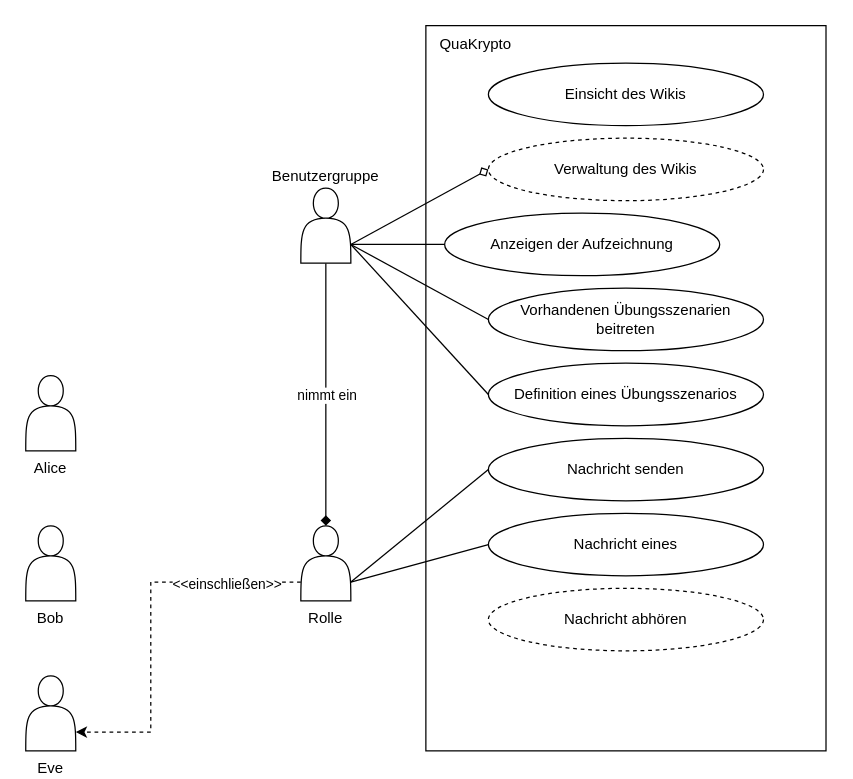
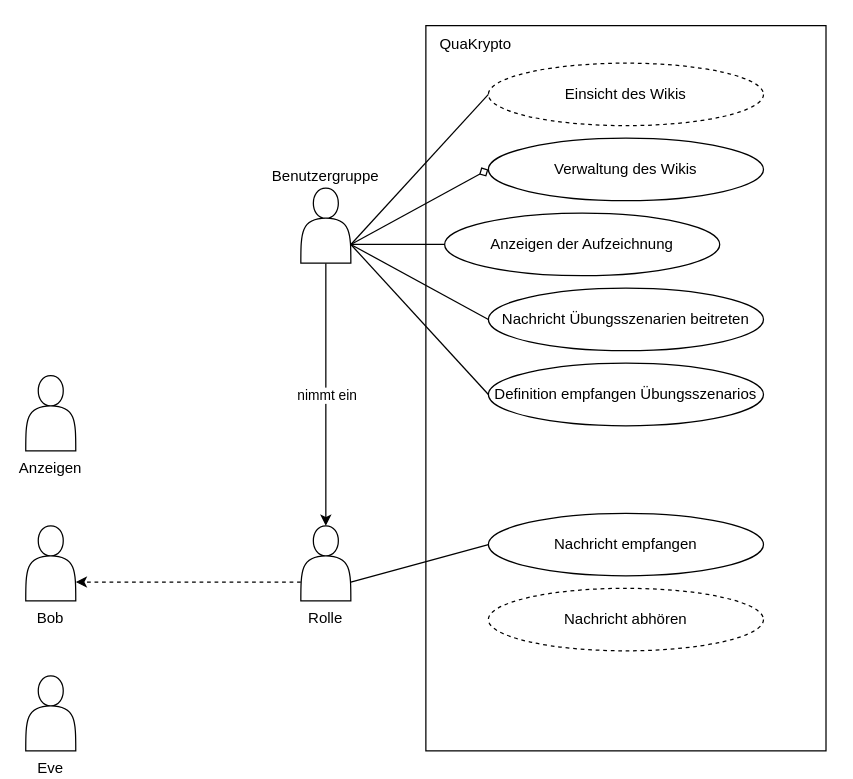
(626, 94) -> (626, 94)
none -> (422, 167)
(626, 169) -> (626, 169)
(626, 319) -> (626, 319)
(626, 394) -> (626, 394)
(51, 468) -> (51, 477)
(626, 469) -> none
(326, 515) -> (326, 516)
(421, 524) -> none
(626, 544) -> (626, 544)
none -> (116, 582)
(151, 691) -> none
